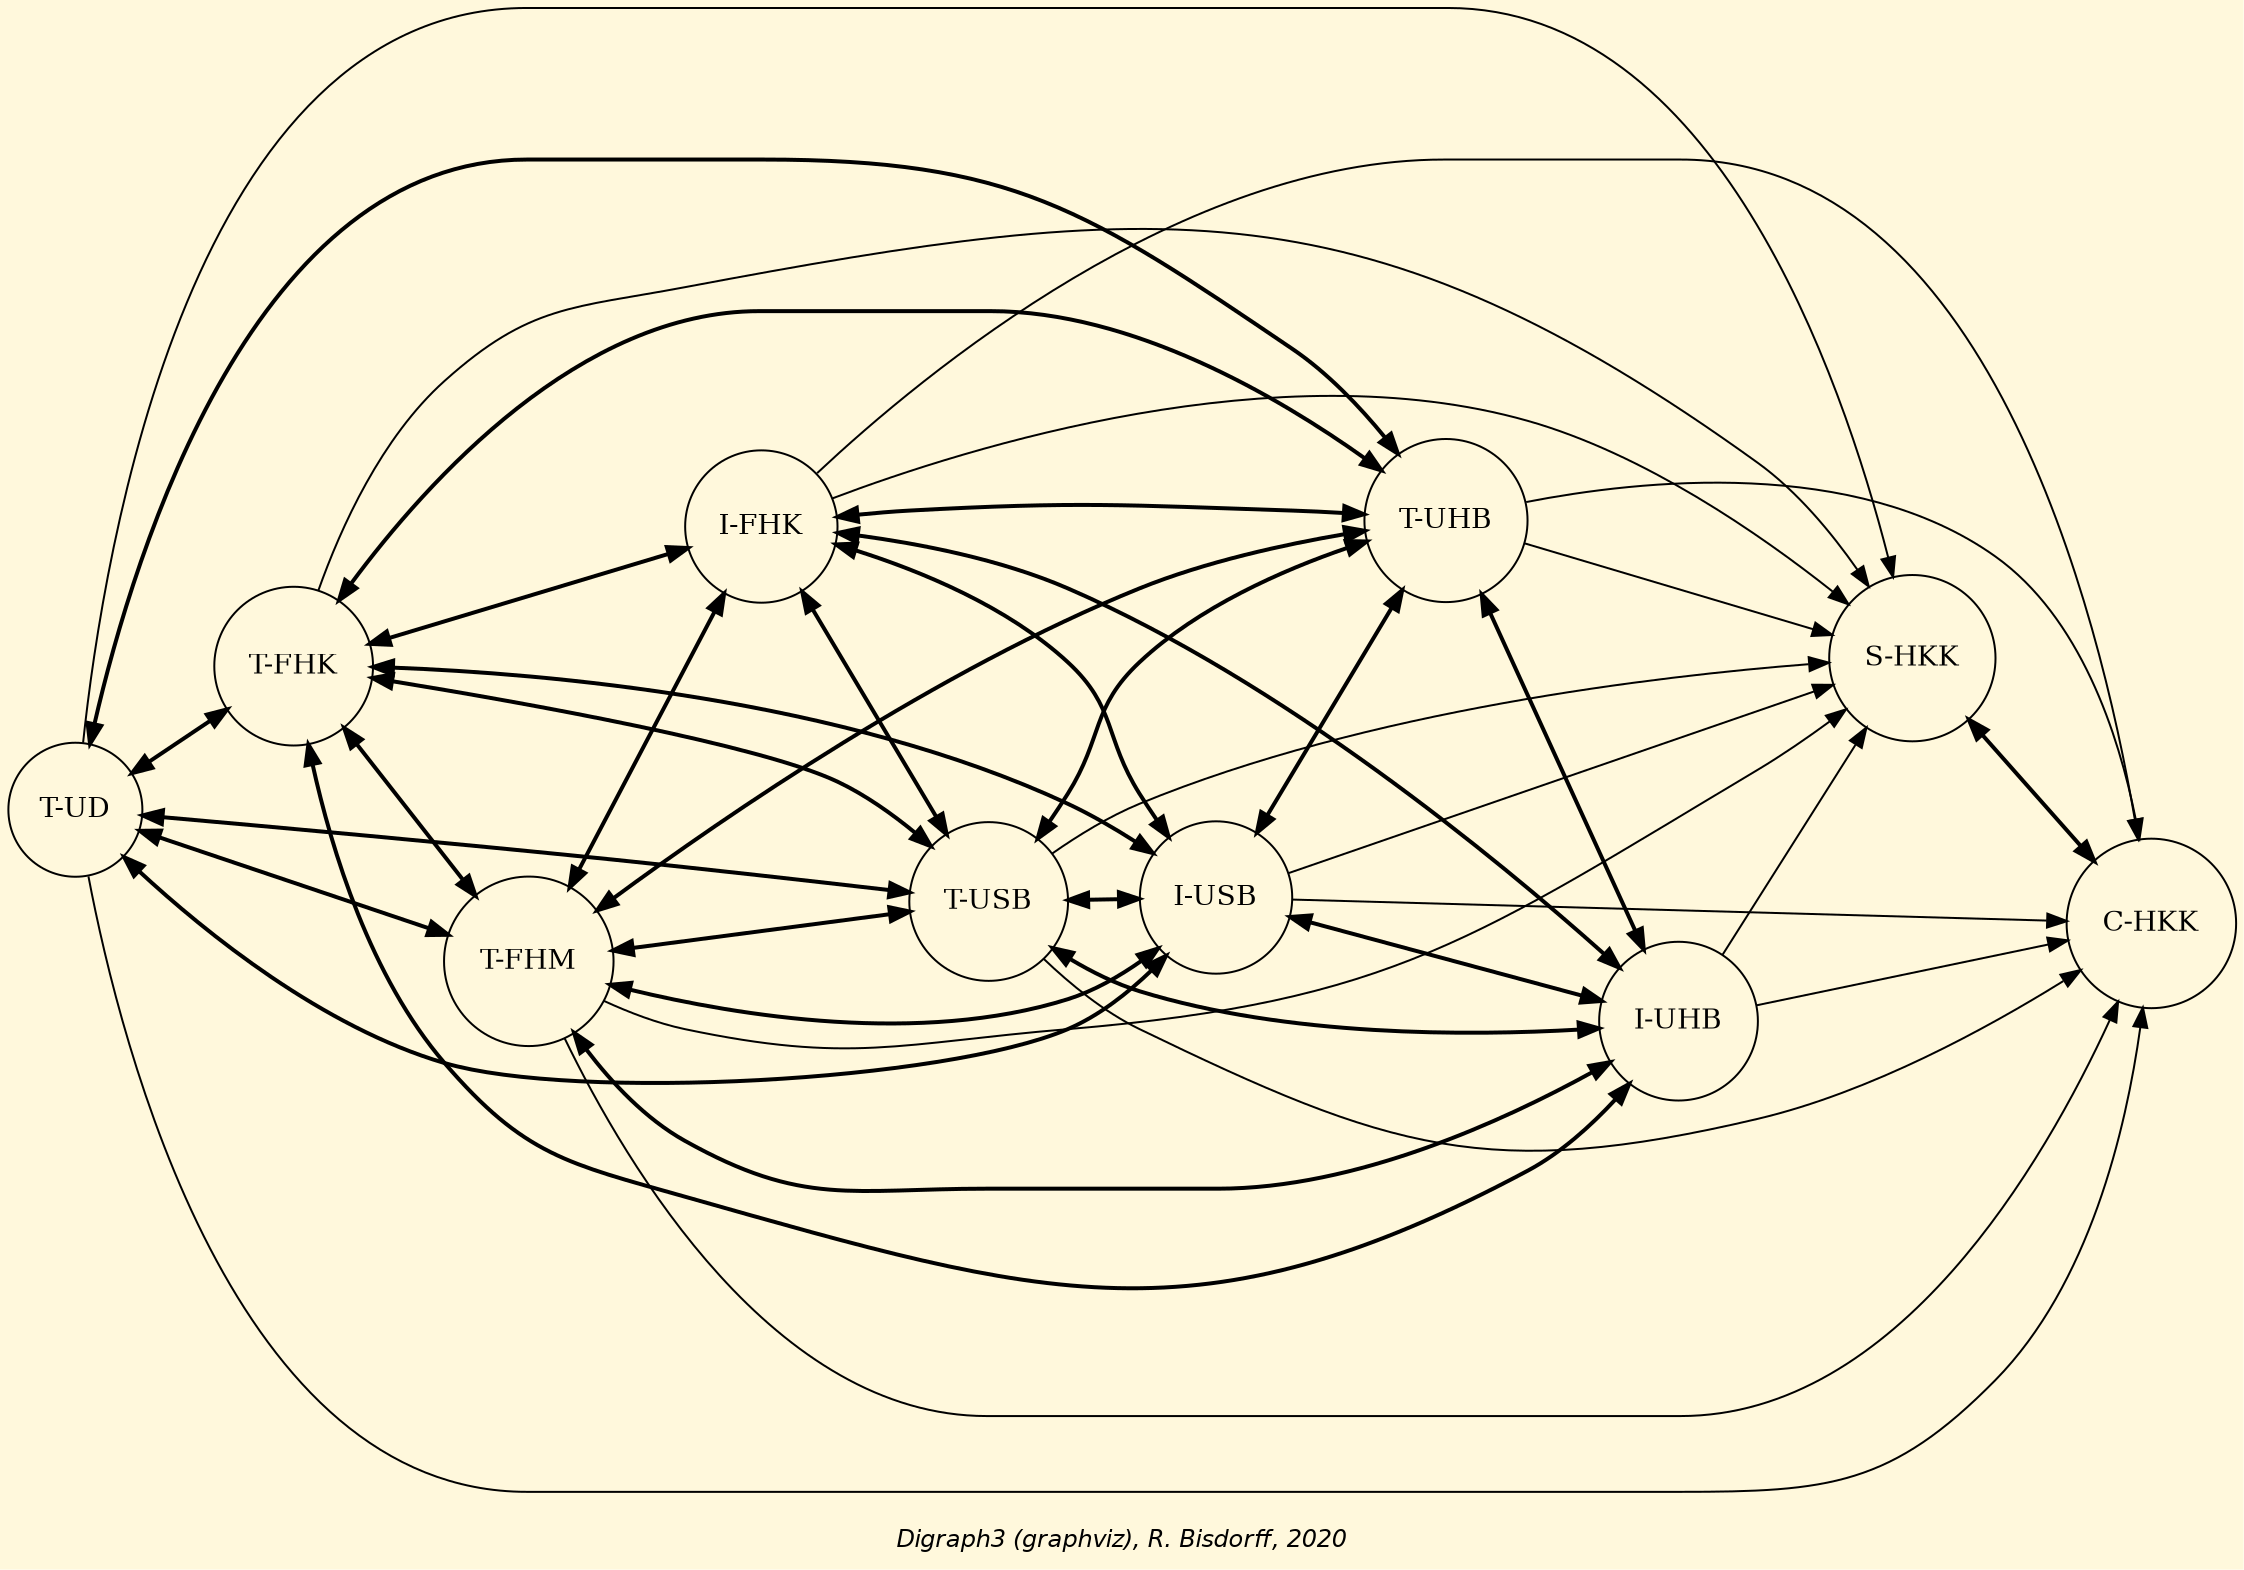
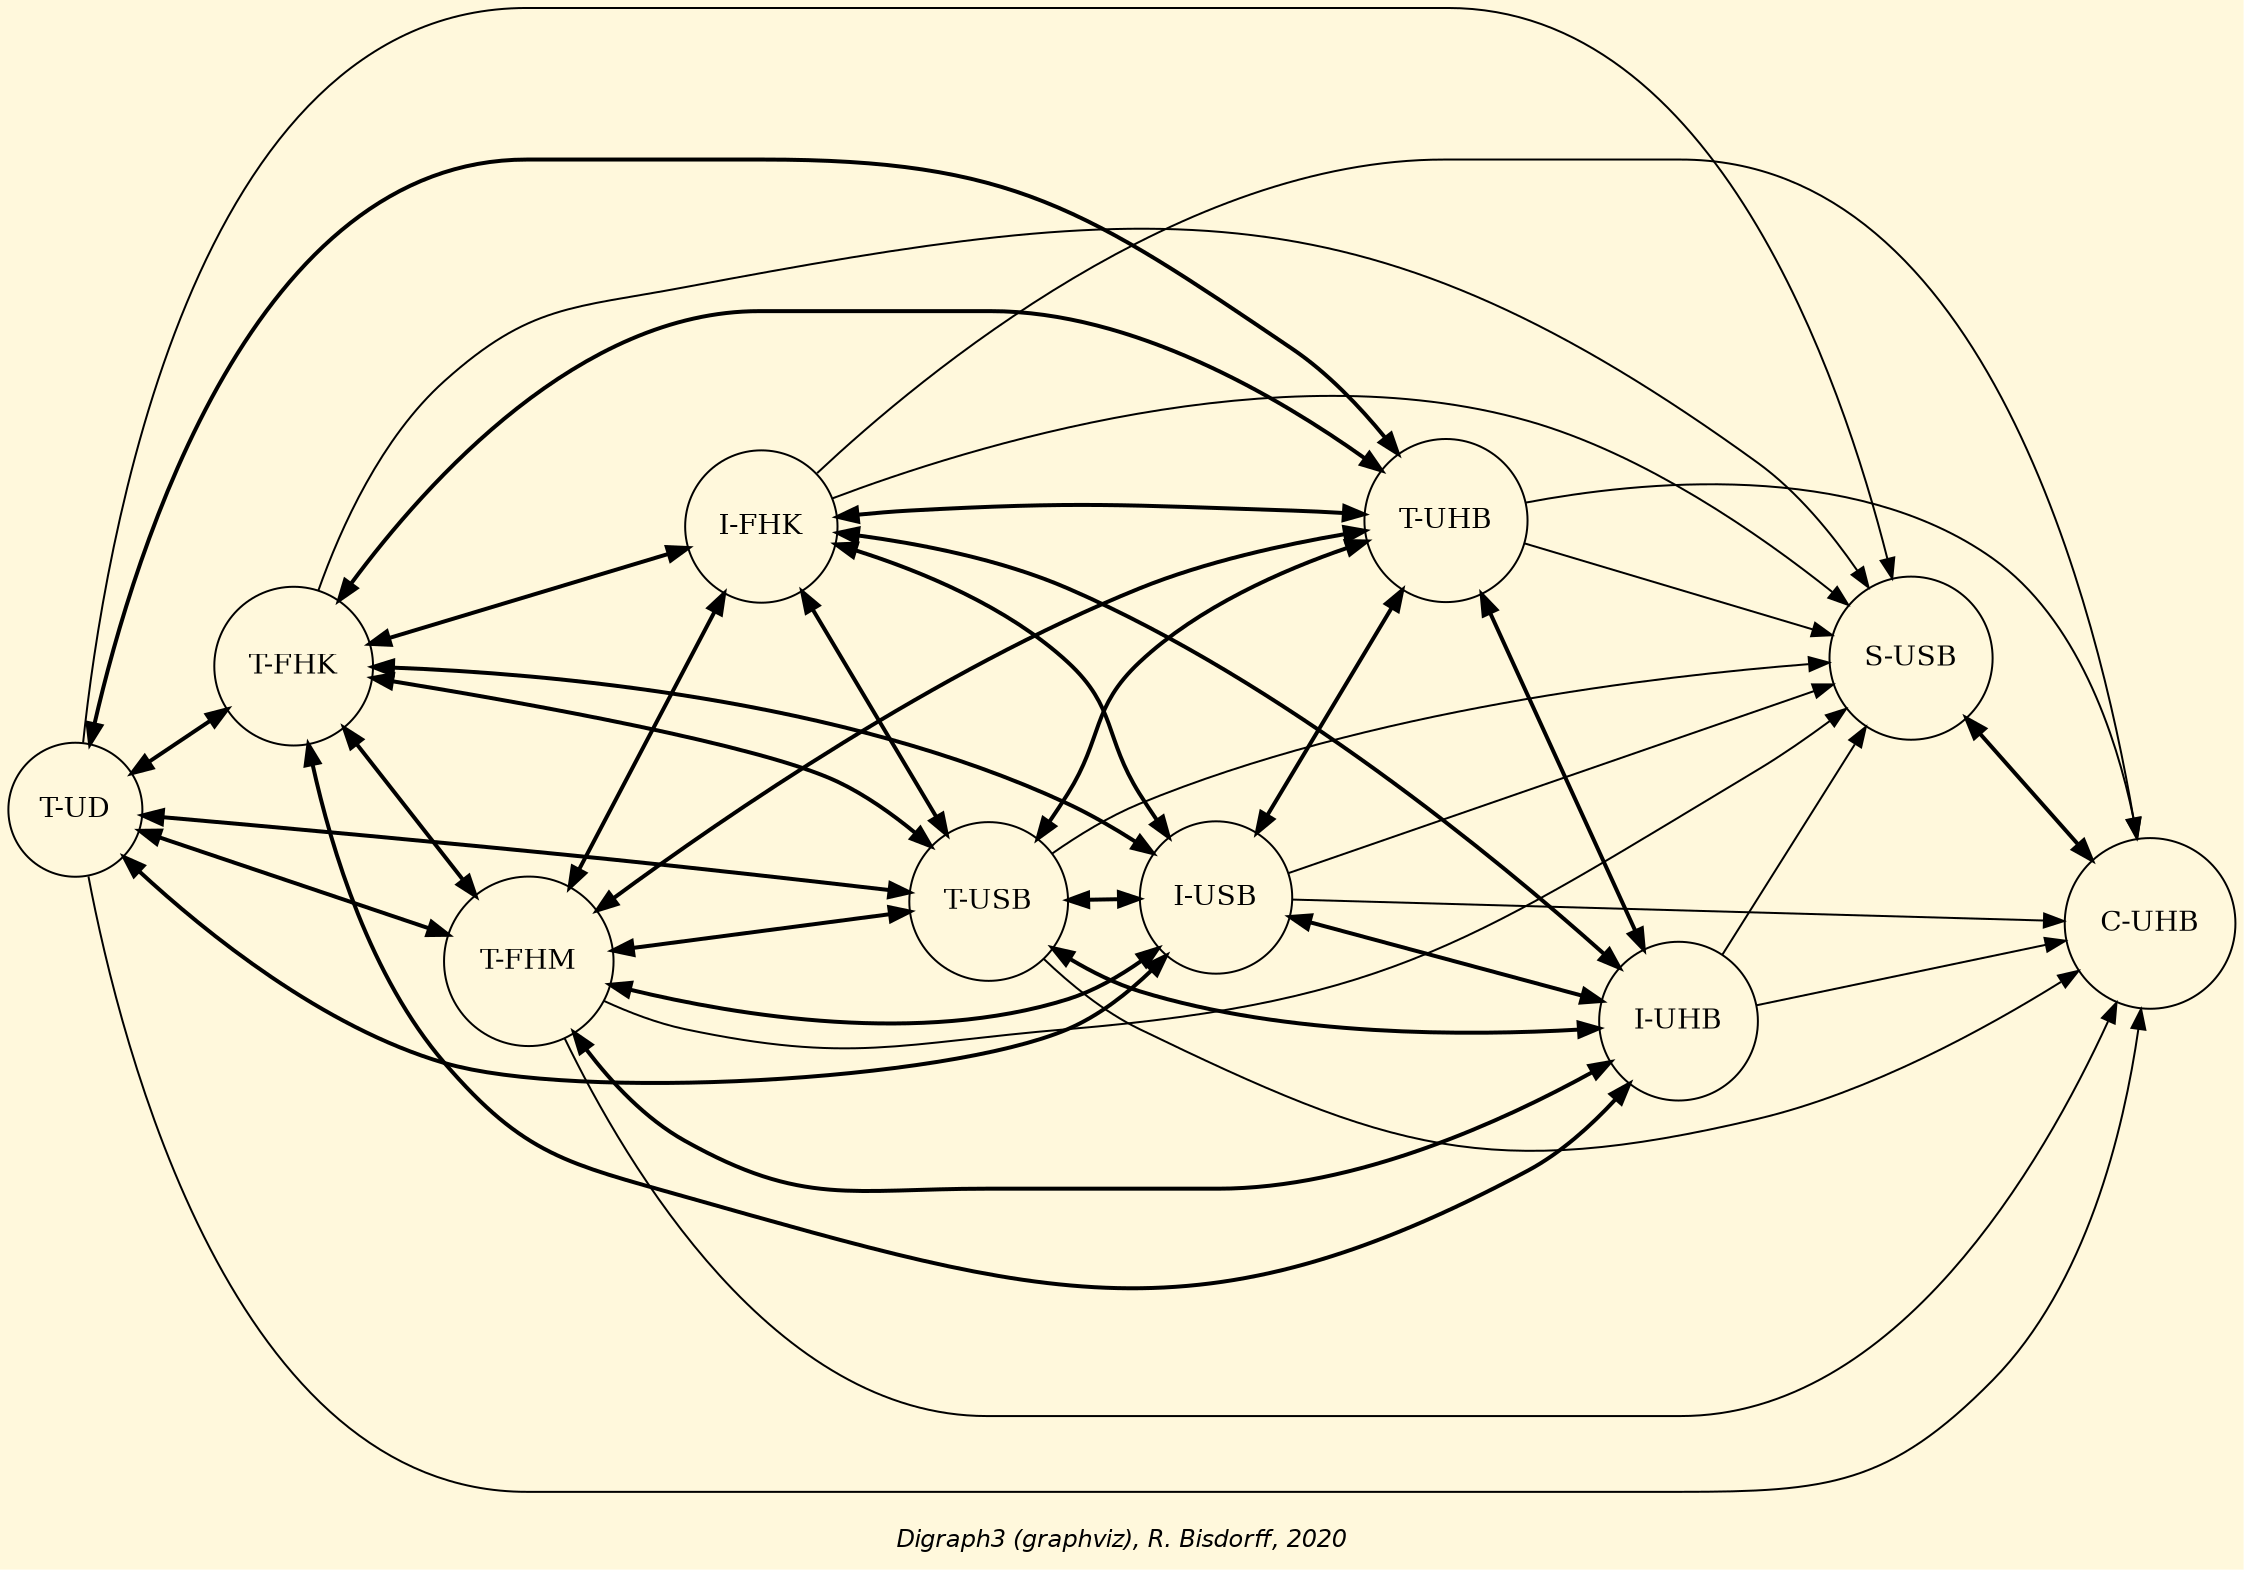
(1912, 658) -> (1911, 658)
(2151, 923) -> (2150, 923)
